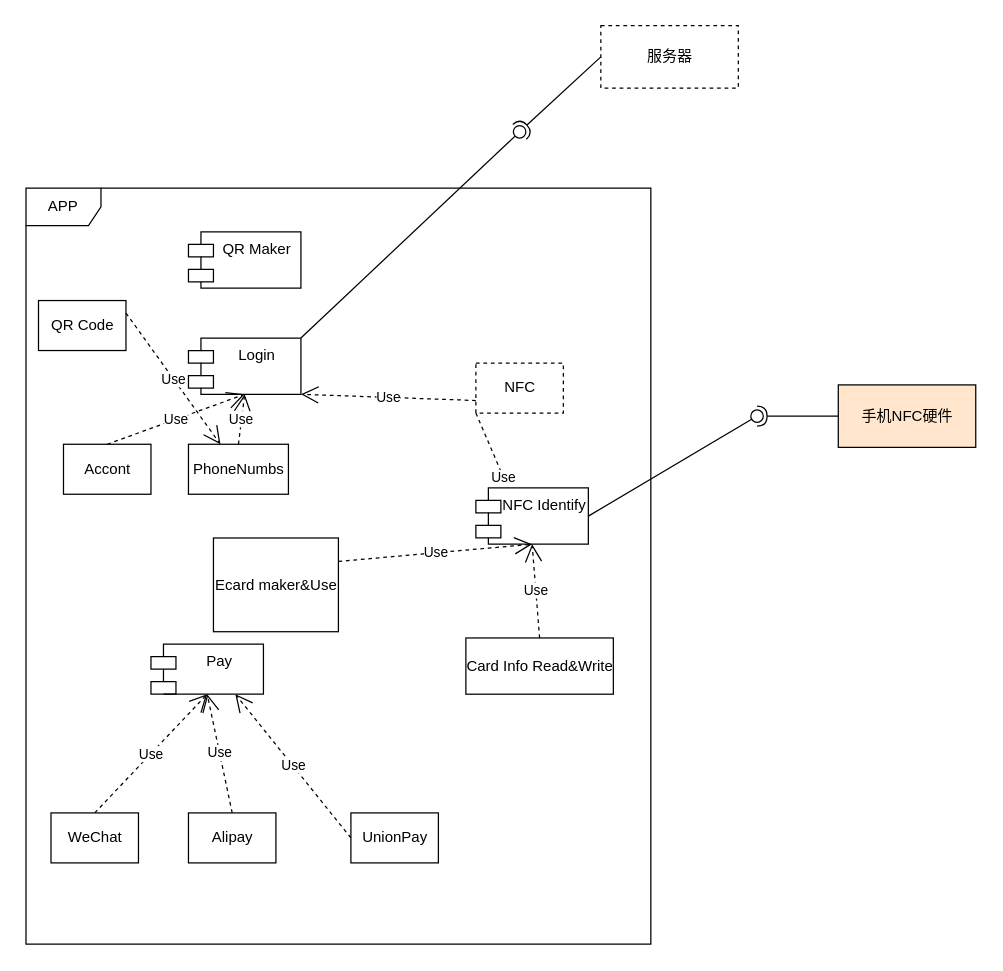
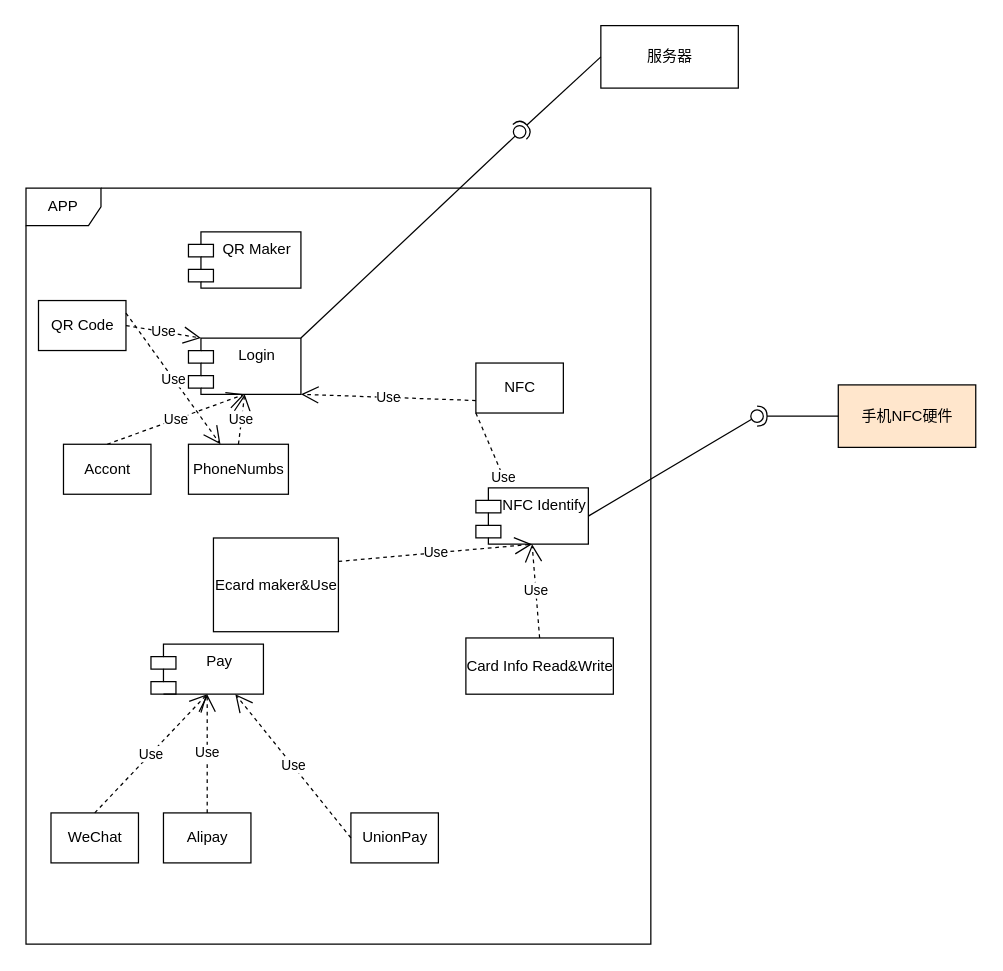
(669, 57) -> (669, 57)
none -> (169, 333)
(519, 388) -> (519, 388)
(232, 838) -> (207, 838)
